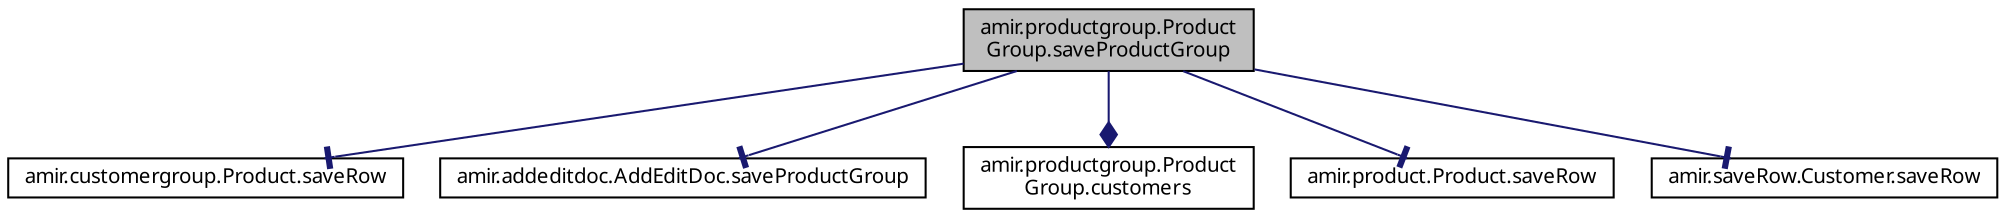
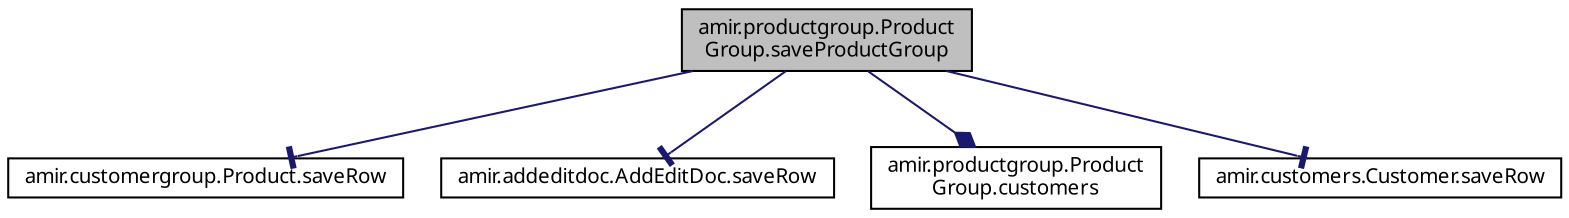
(683, 178) -> (638, 178)
(1452, 178) -> none
(1825, 178) -> (1380, 178)
